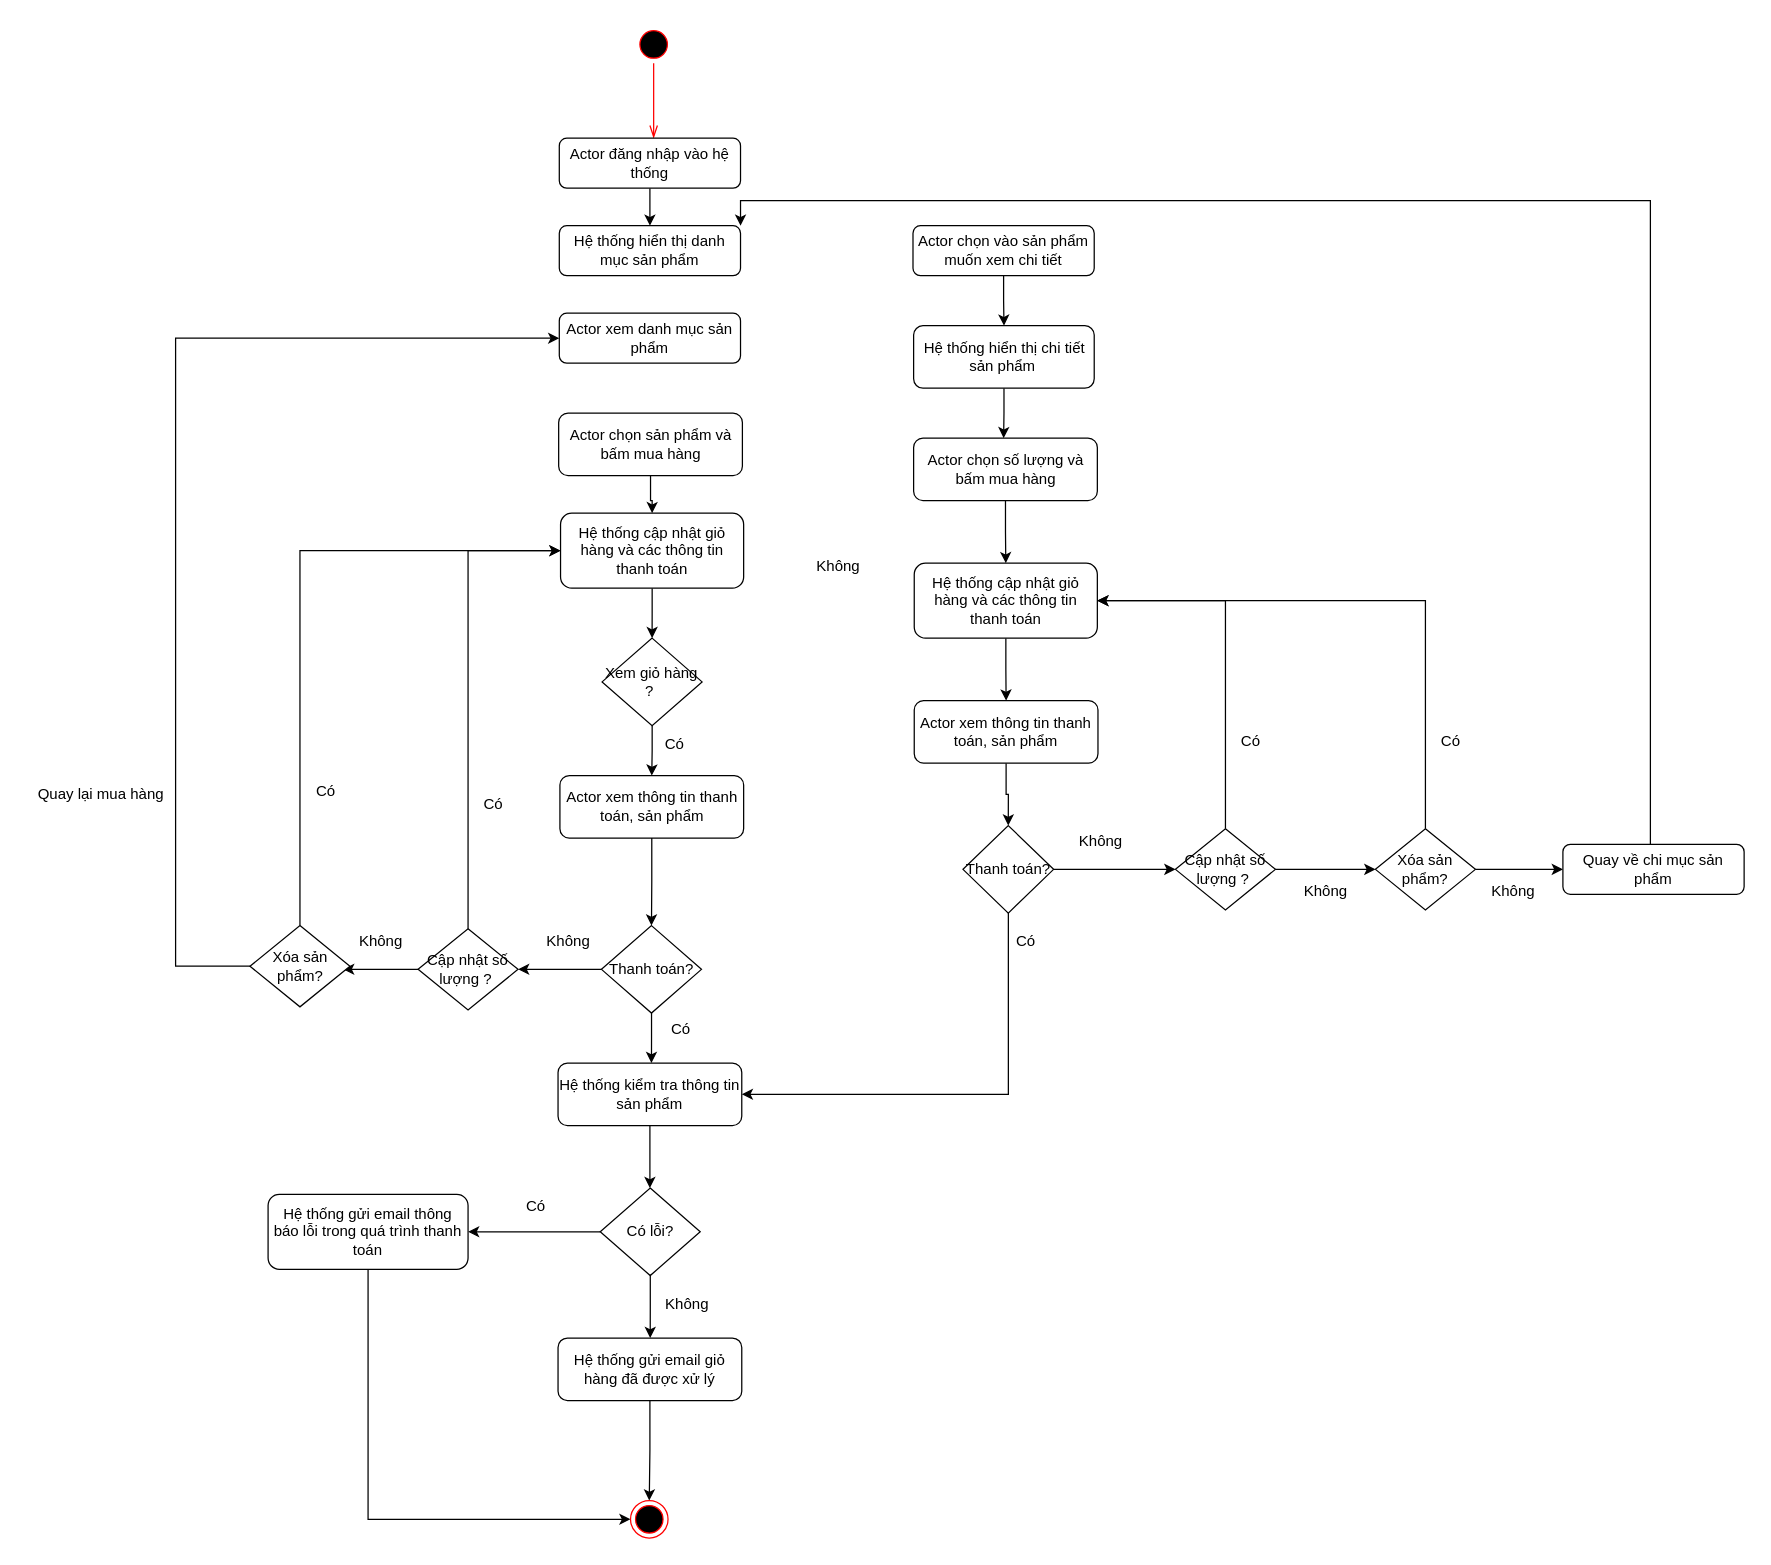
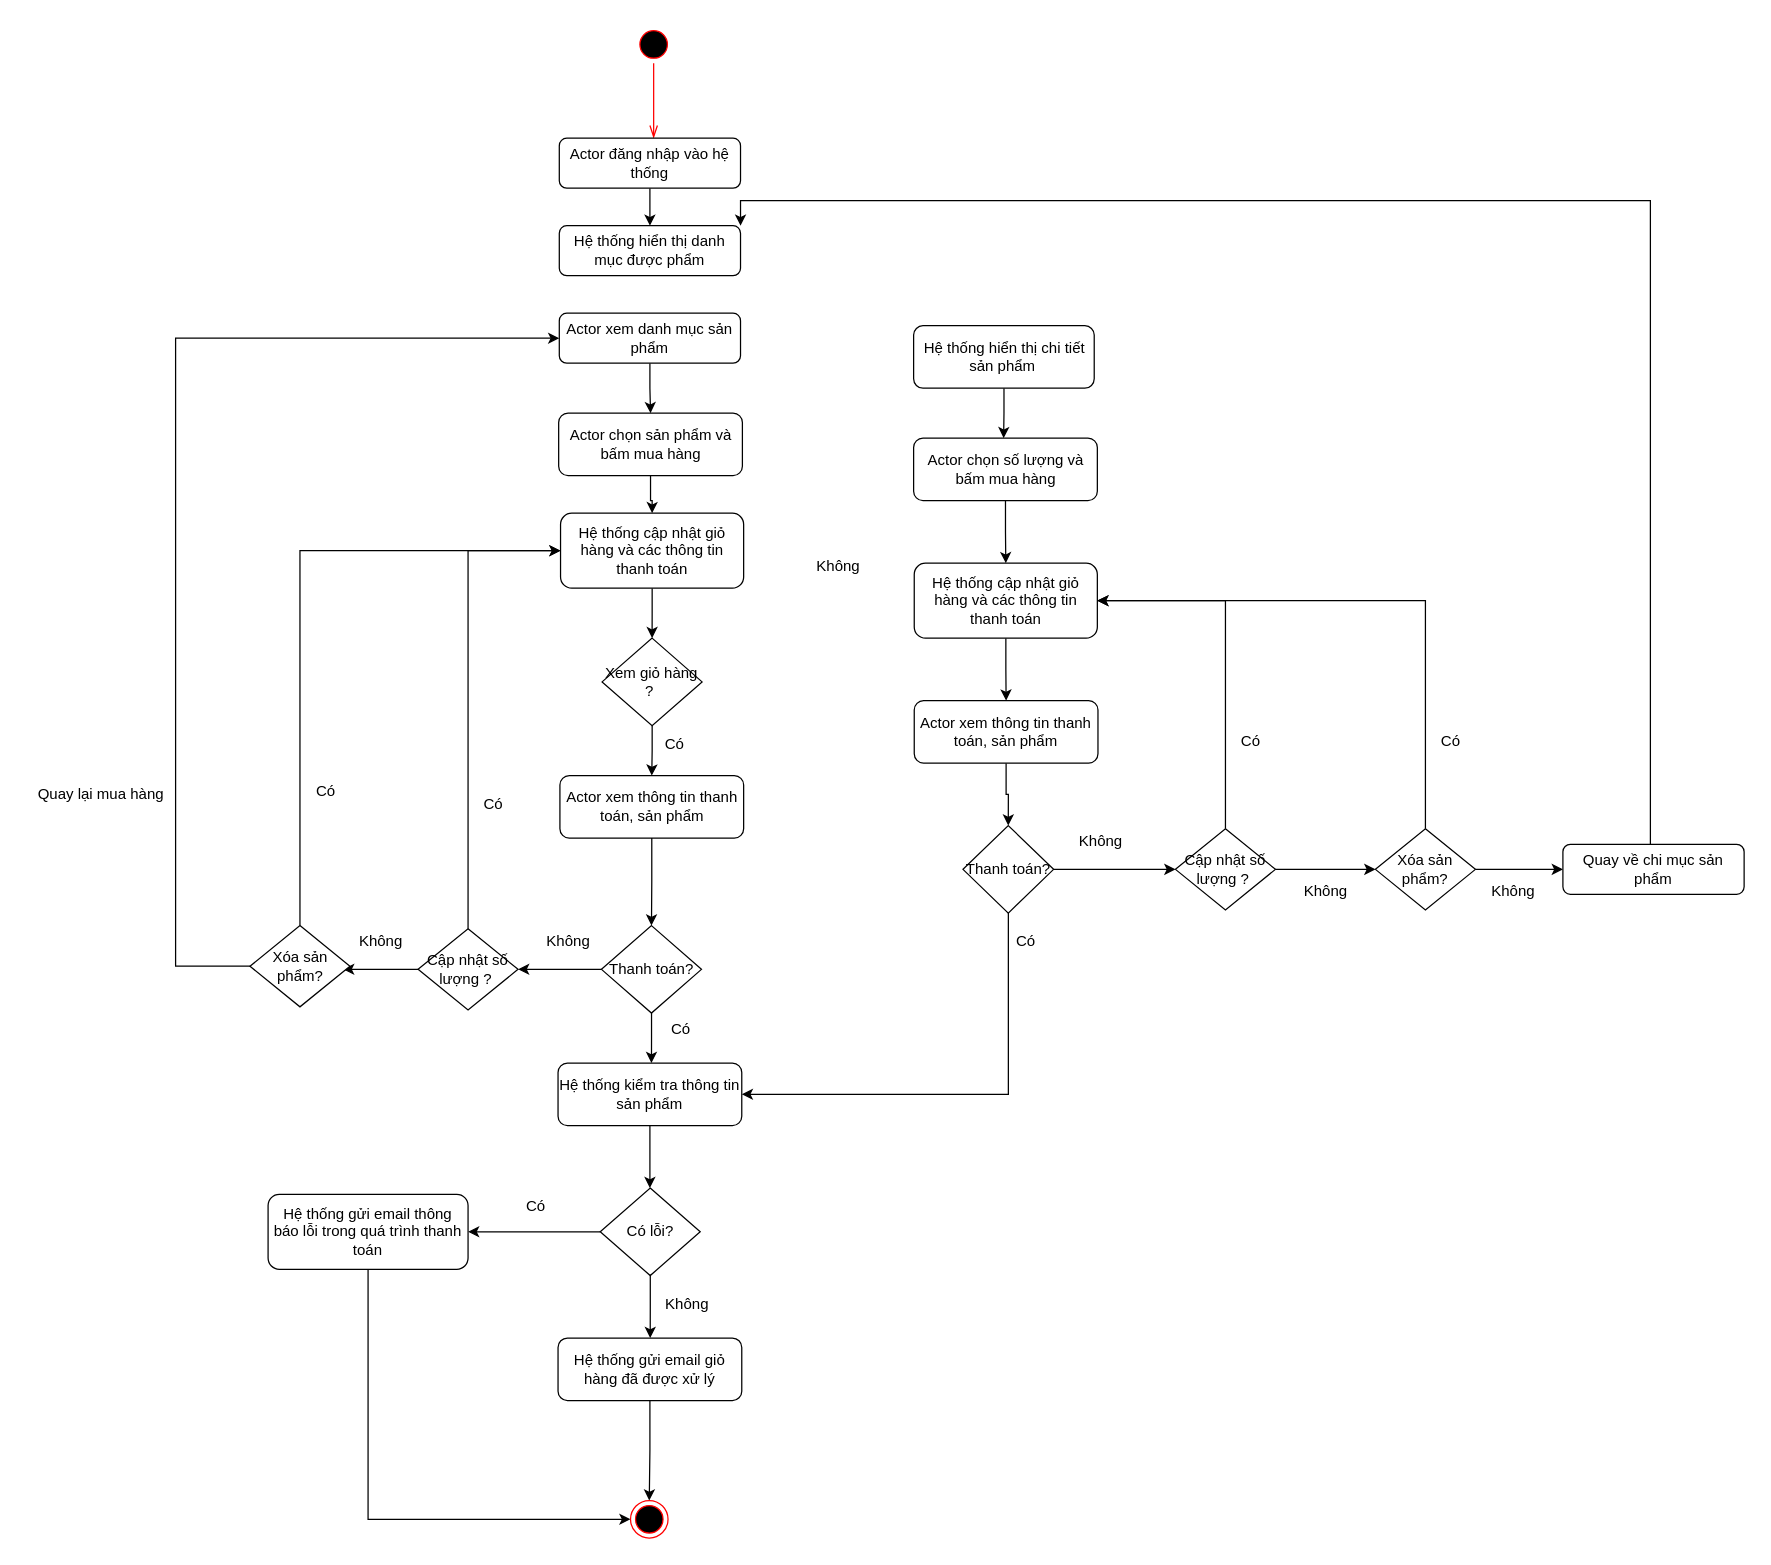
(650, 251) -> (650, 251)
(1004, 251) -> none
(1004, 297) -> none
none -> (650, 384)
